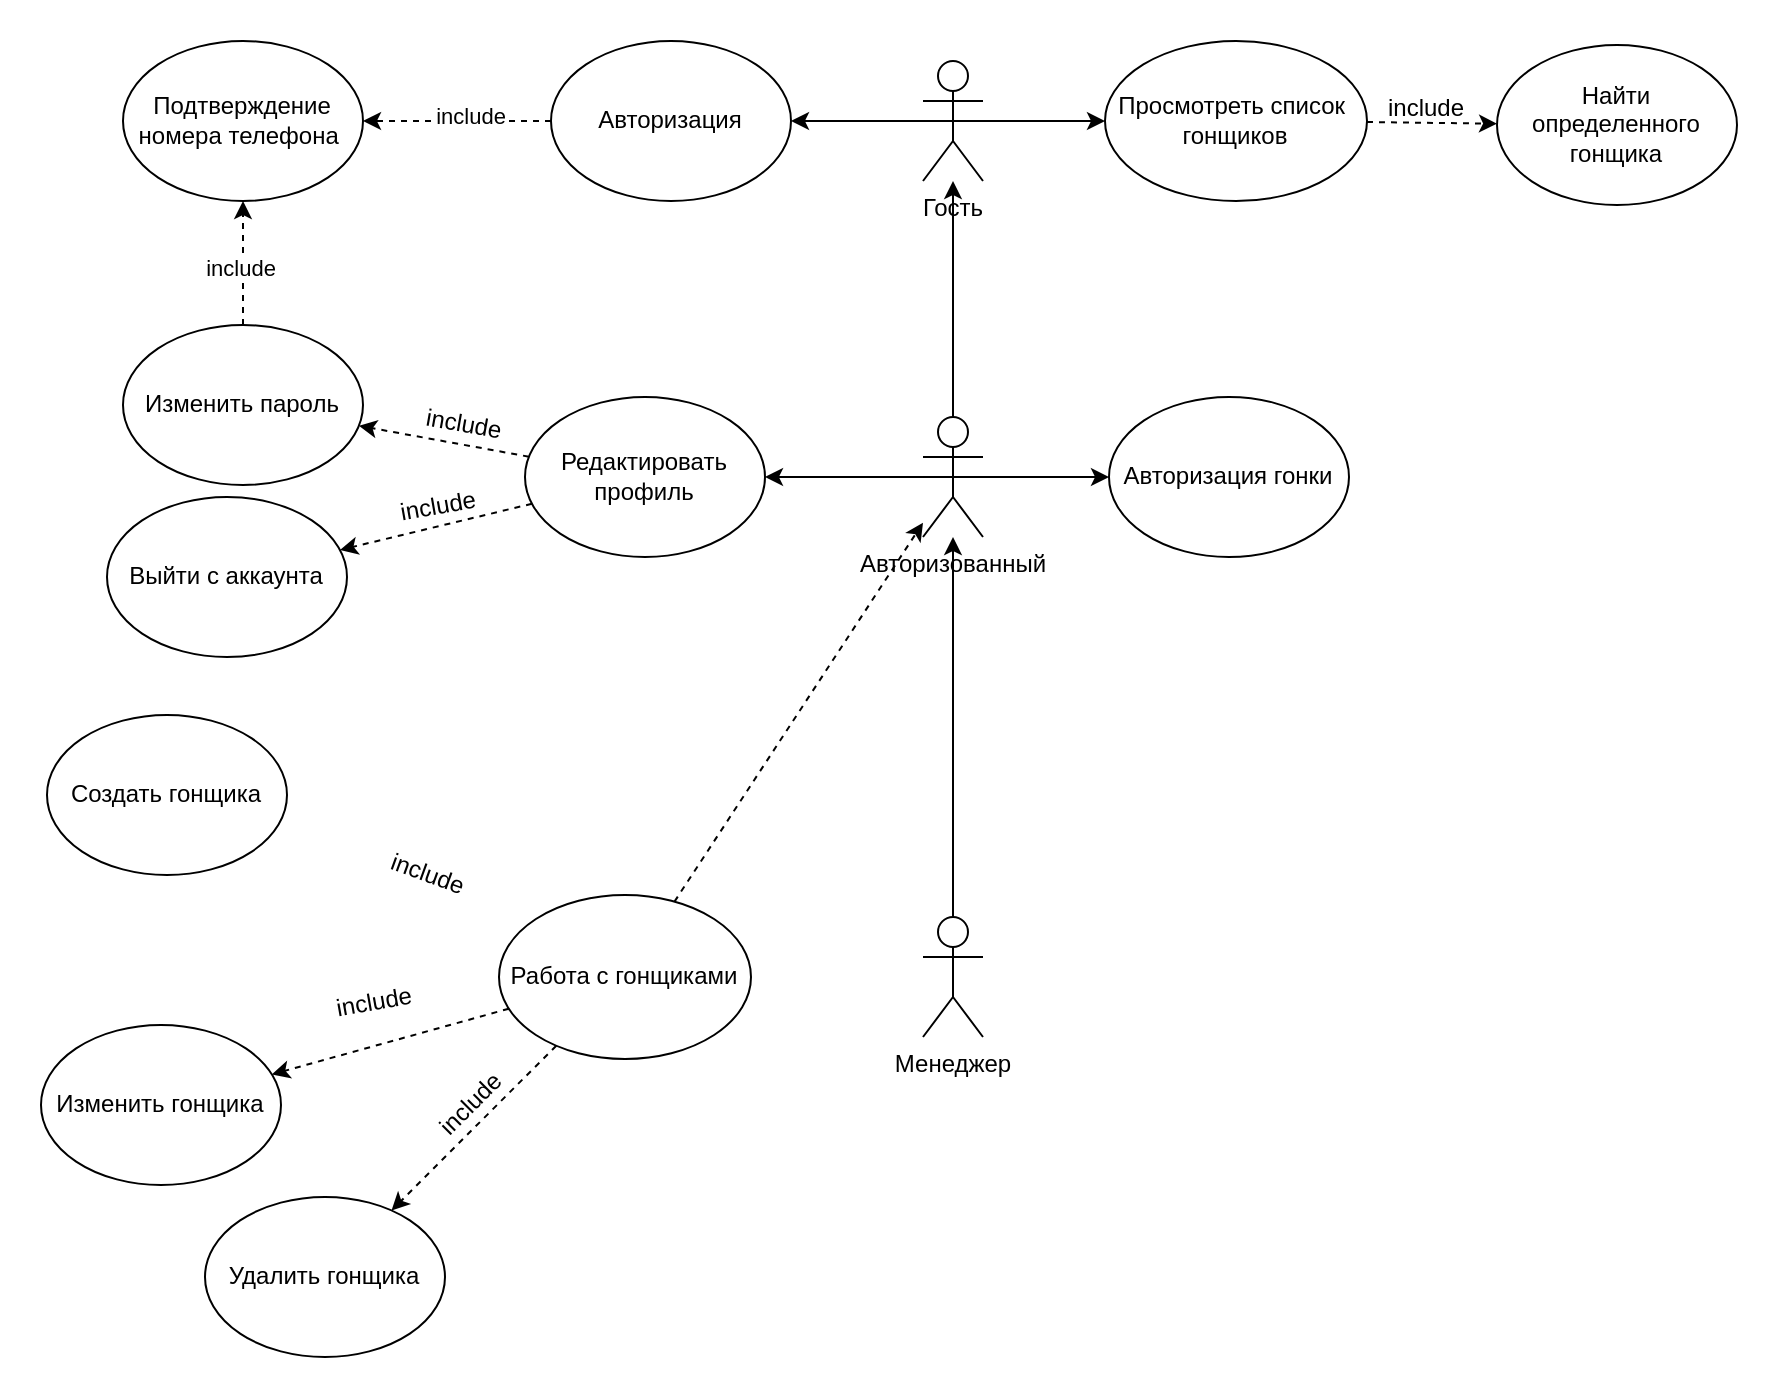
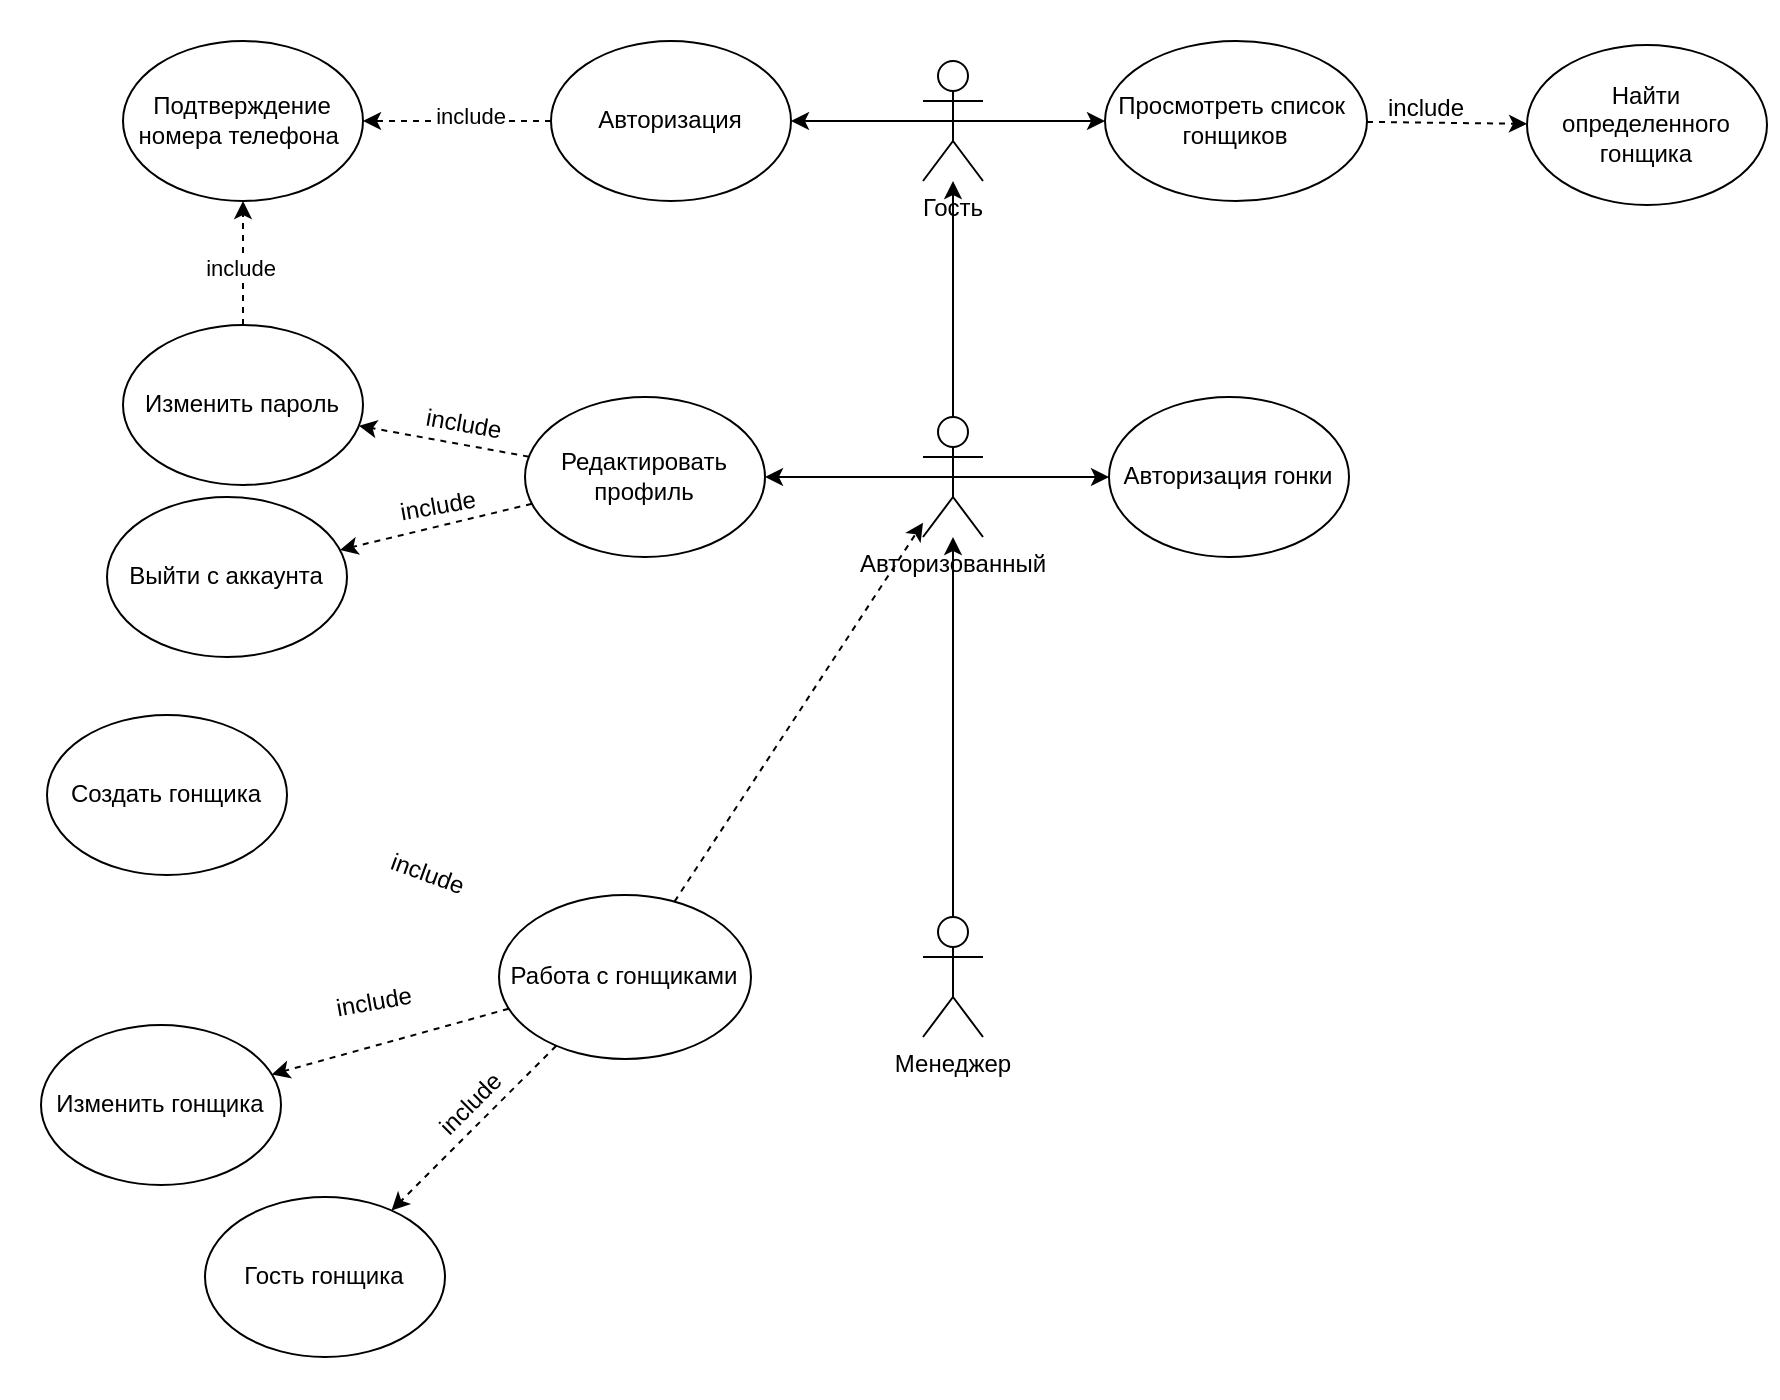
(1617, 125) -> (1647, 125)
(325, 1277) -> (325, 1277)
